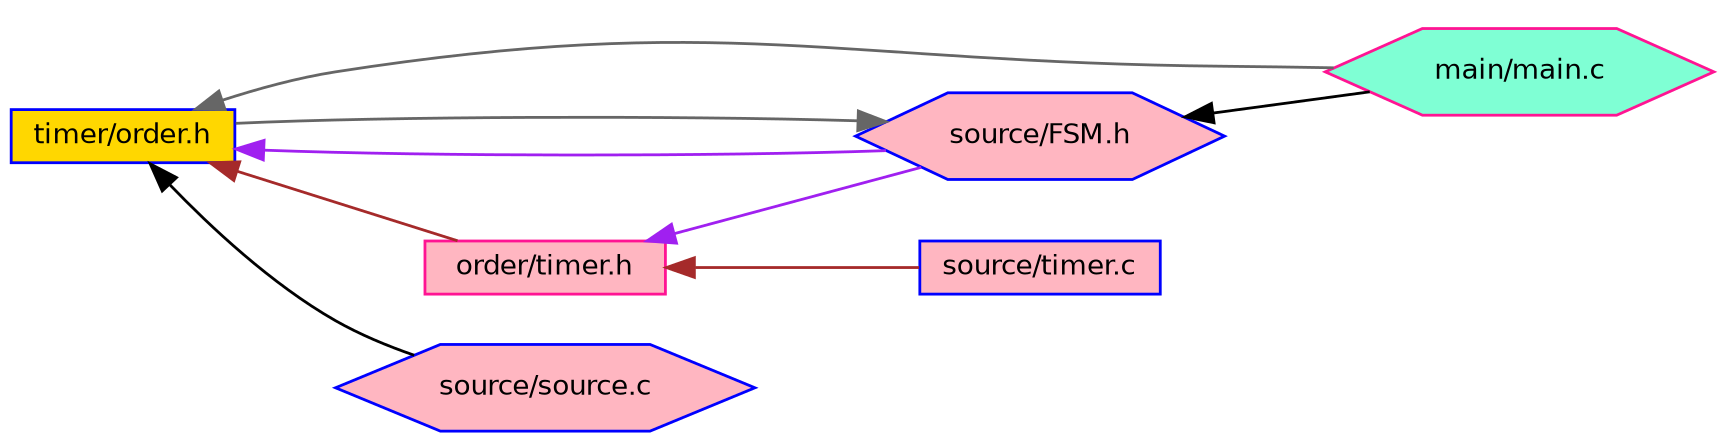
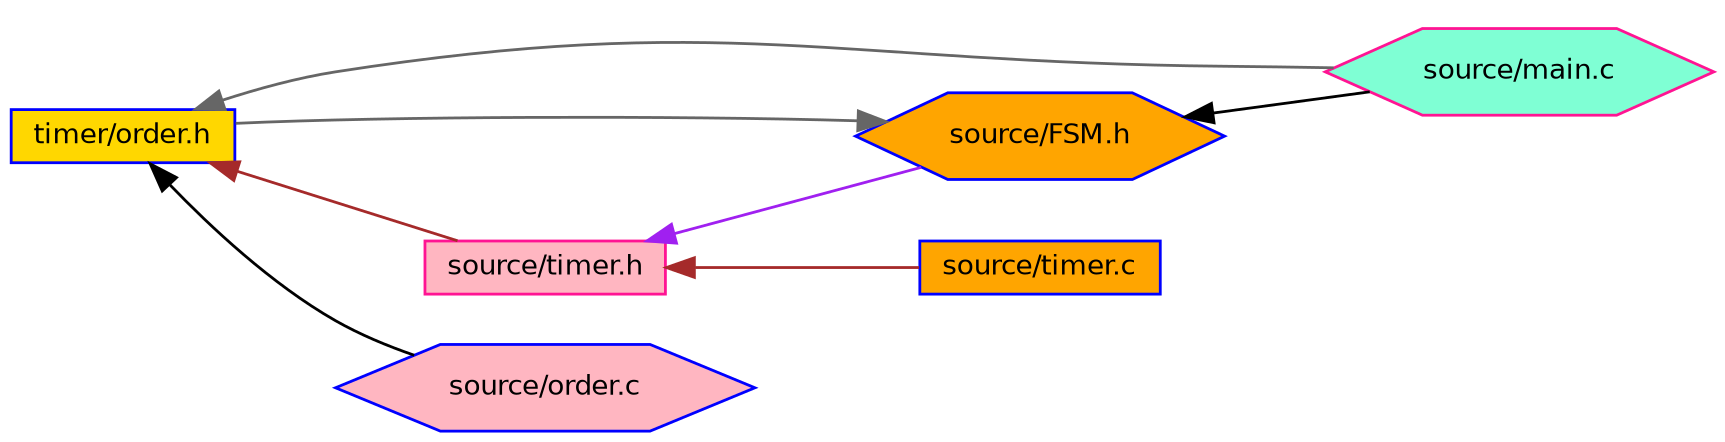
(1520, 72) -> (1520, 72)
(1040, 136) -> (1040, 136)
(575, 155) -> none
(545, 268) -> (545, 268)
(1040, 268) -> (1040, 268)
(545, 388) -> (545, 388)
